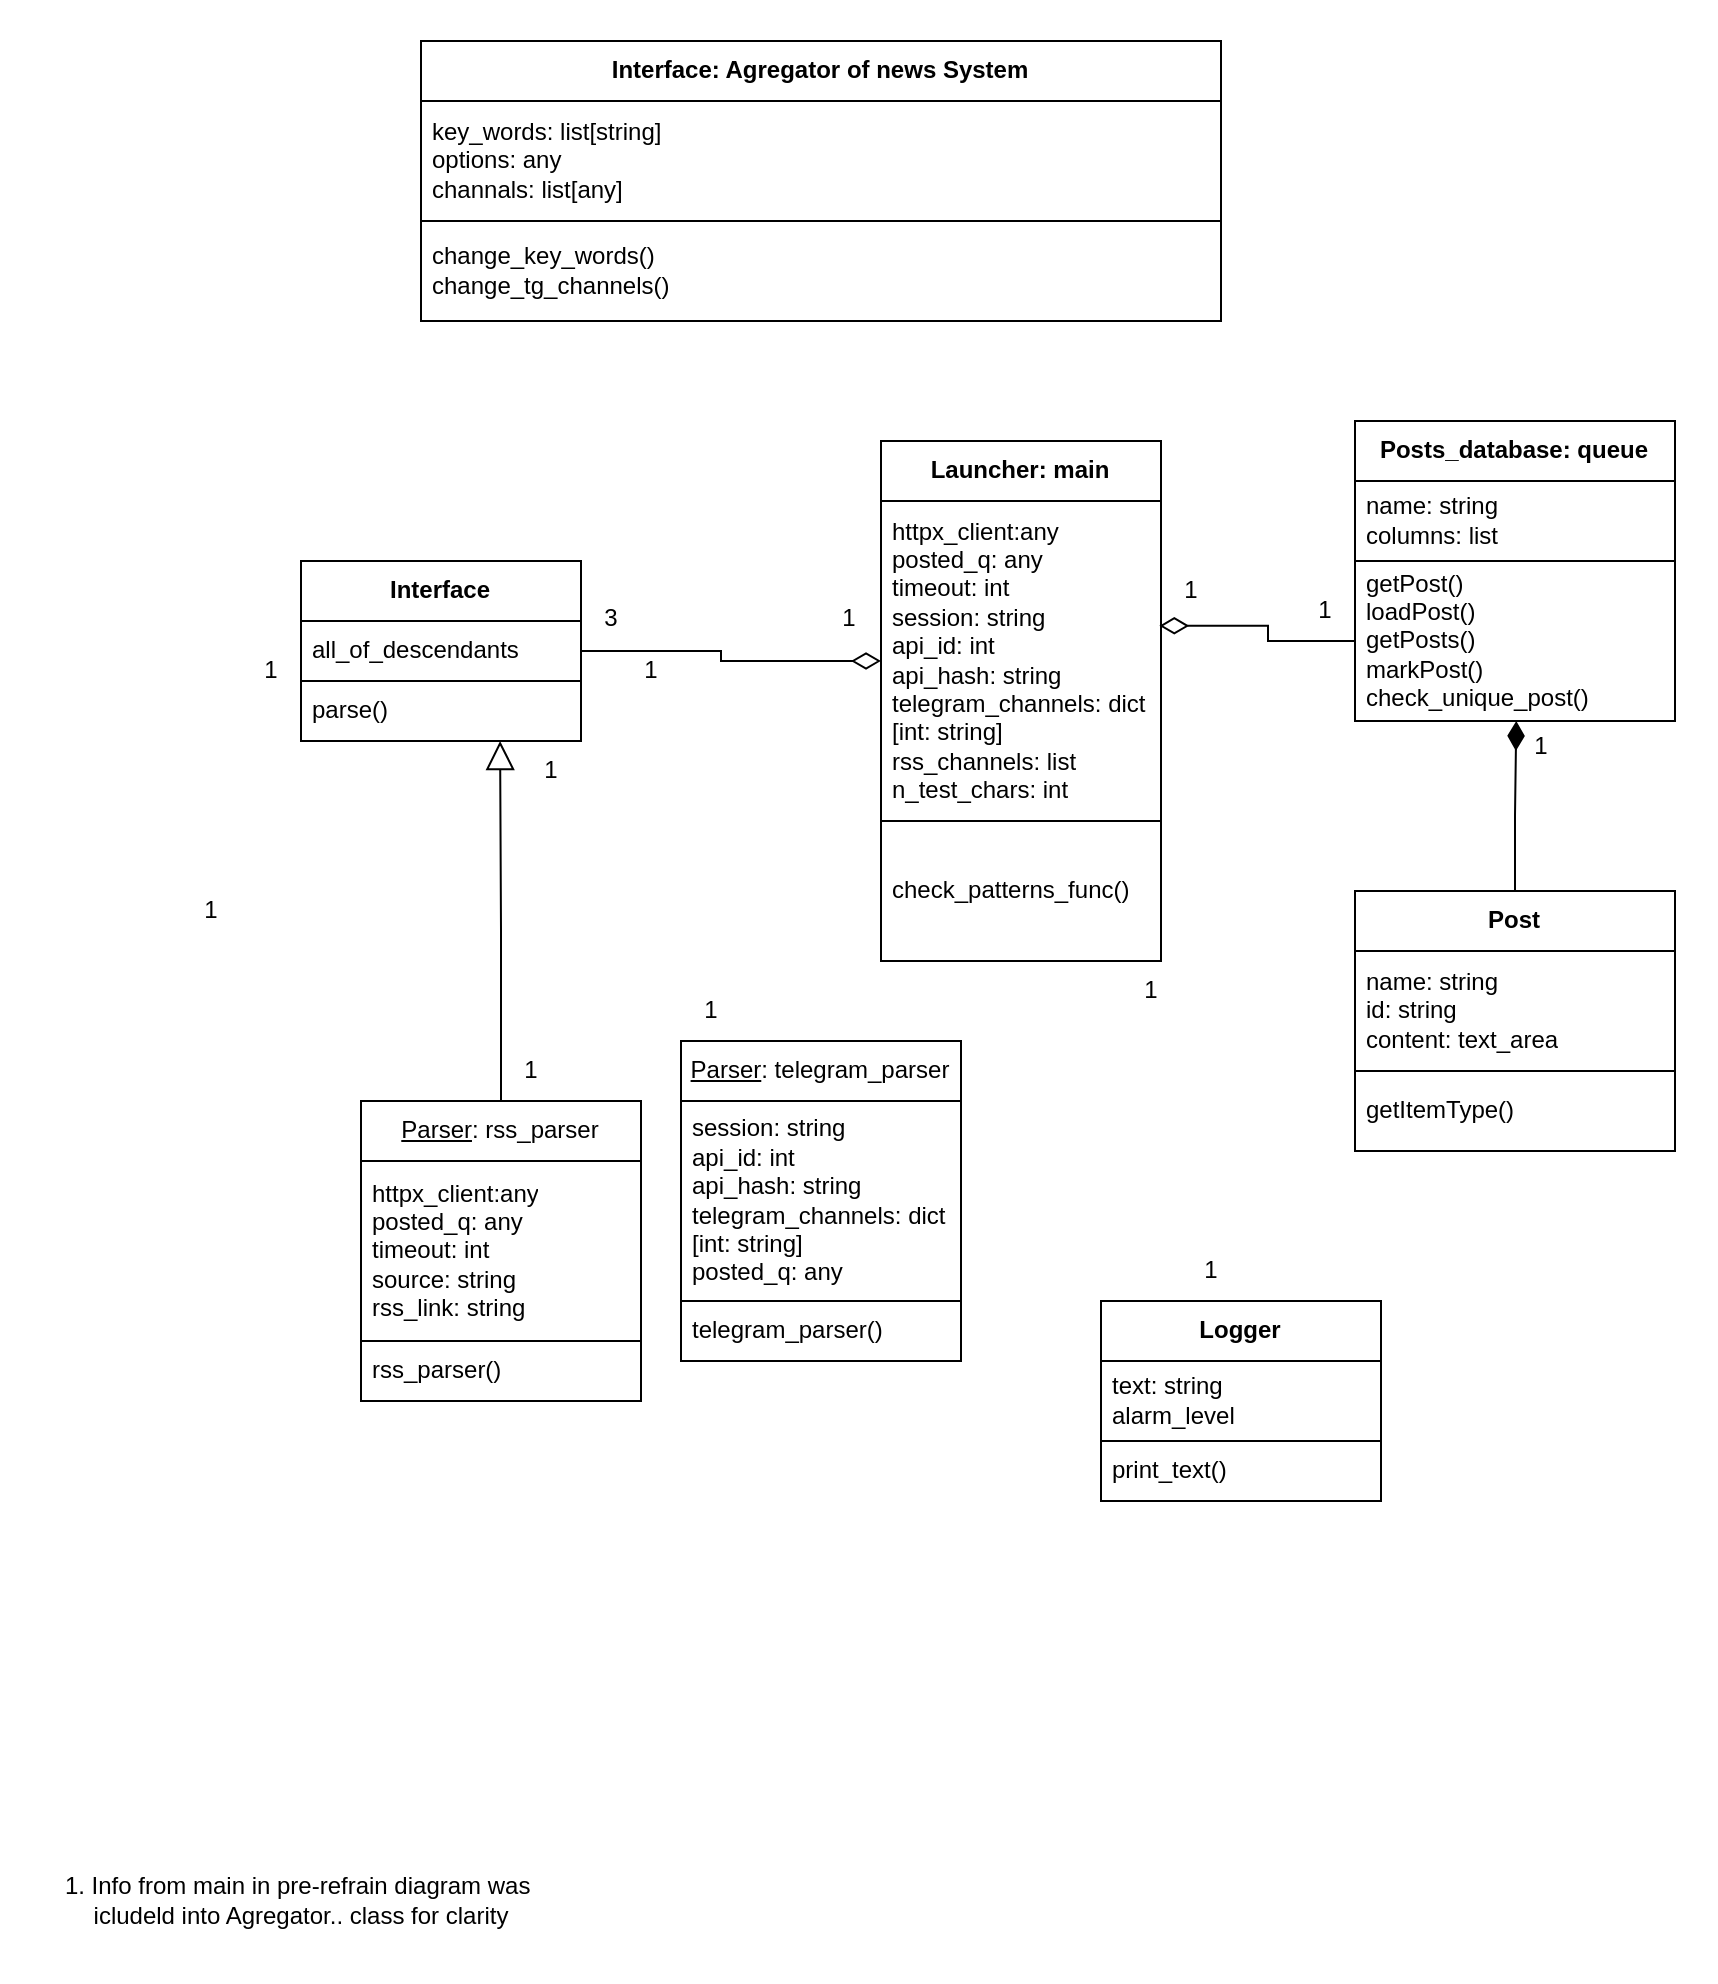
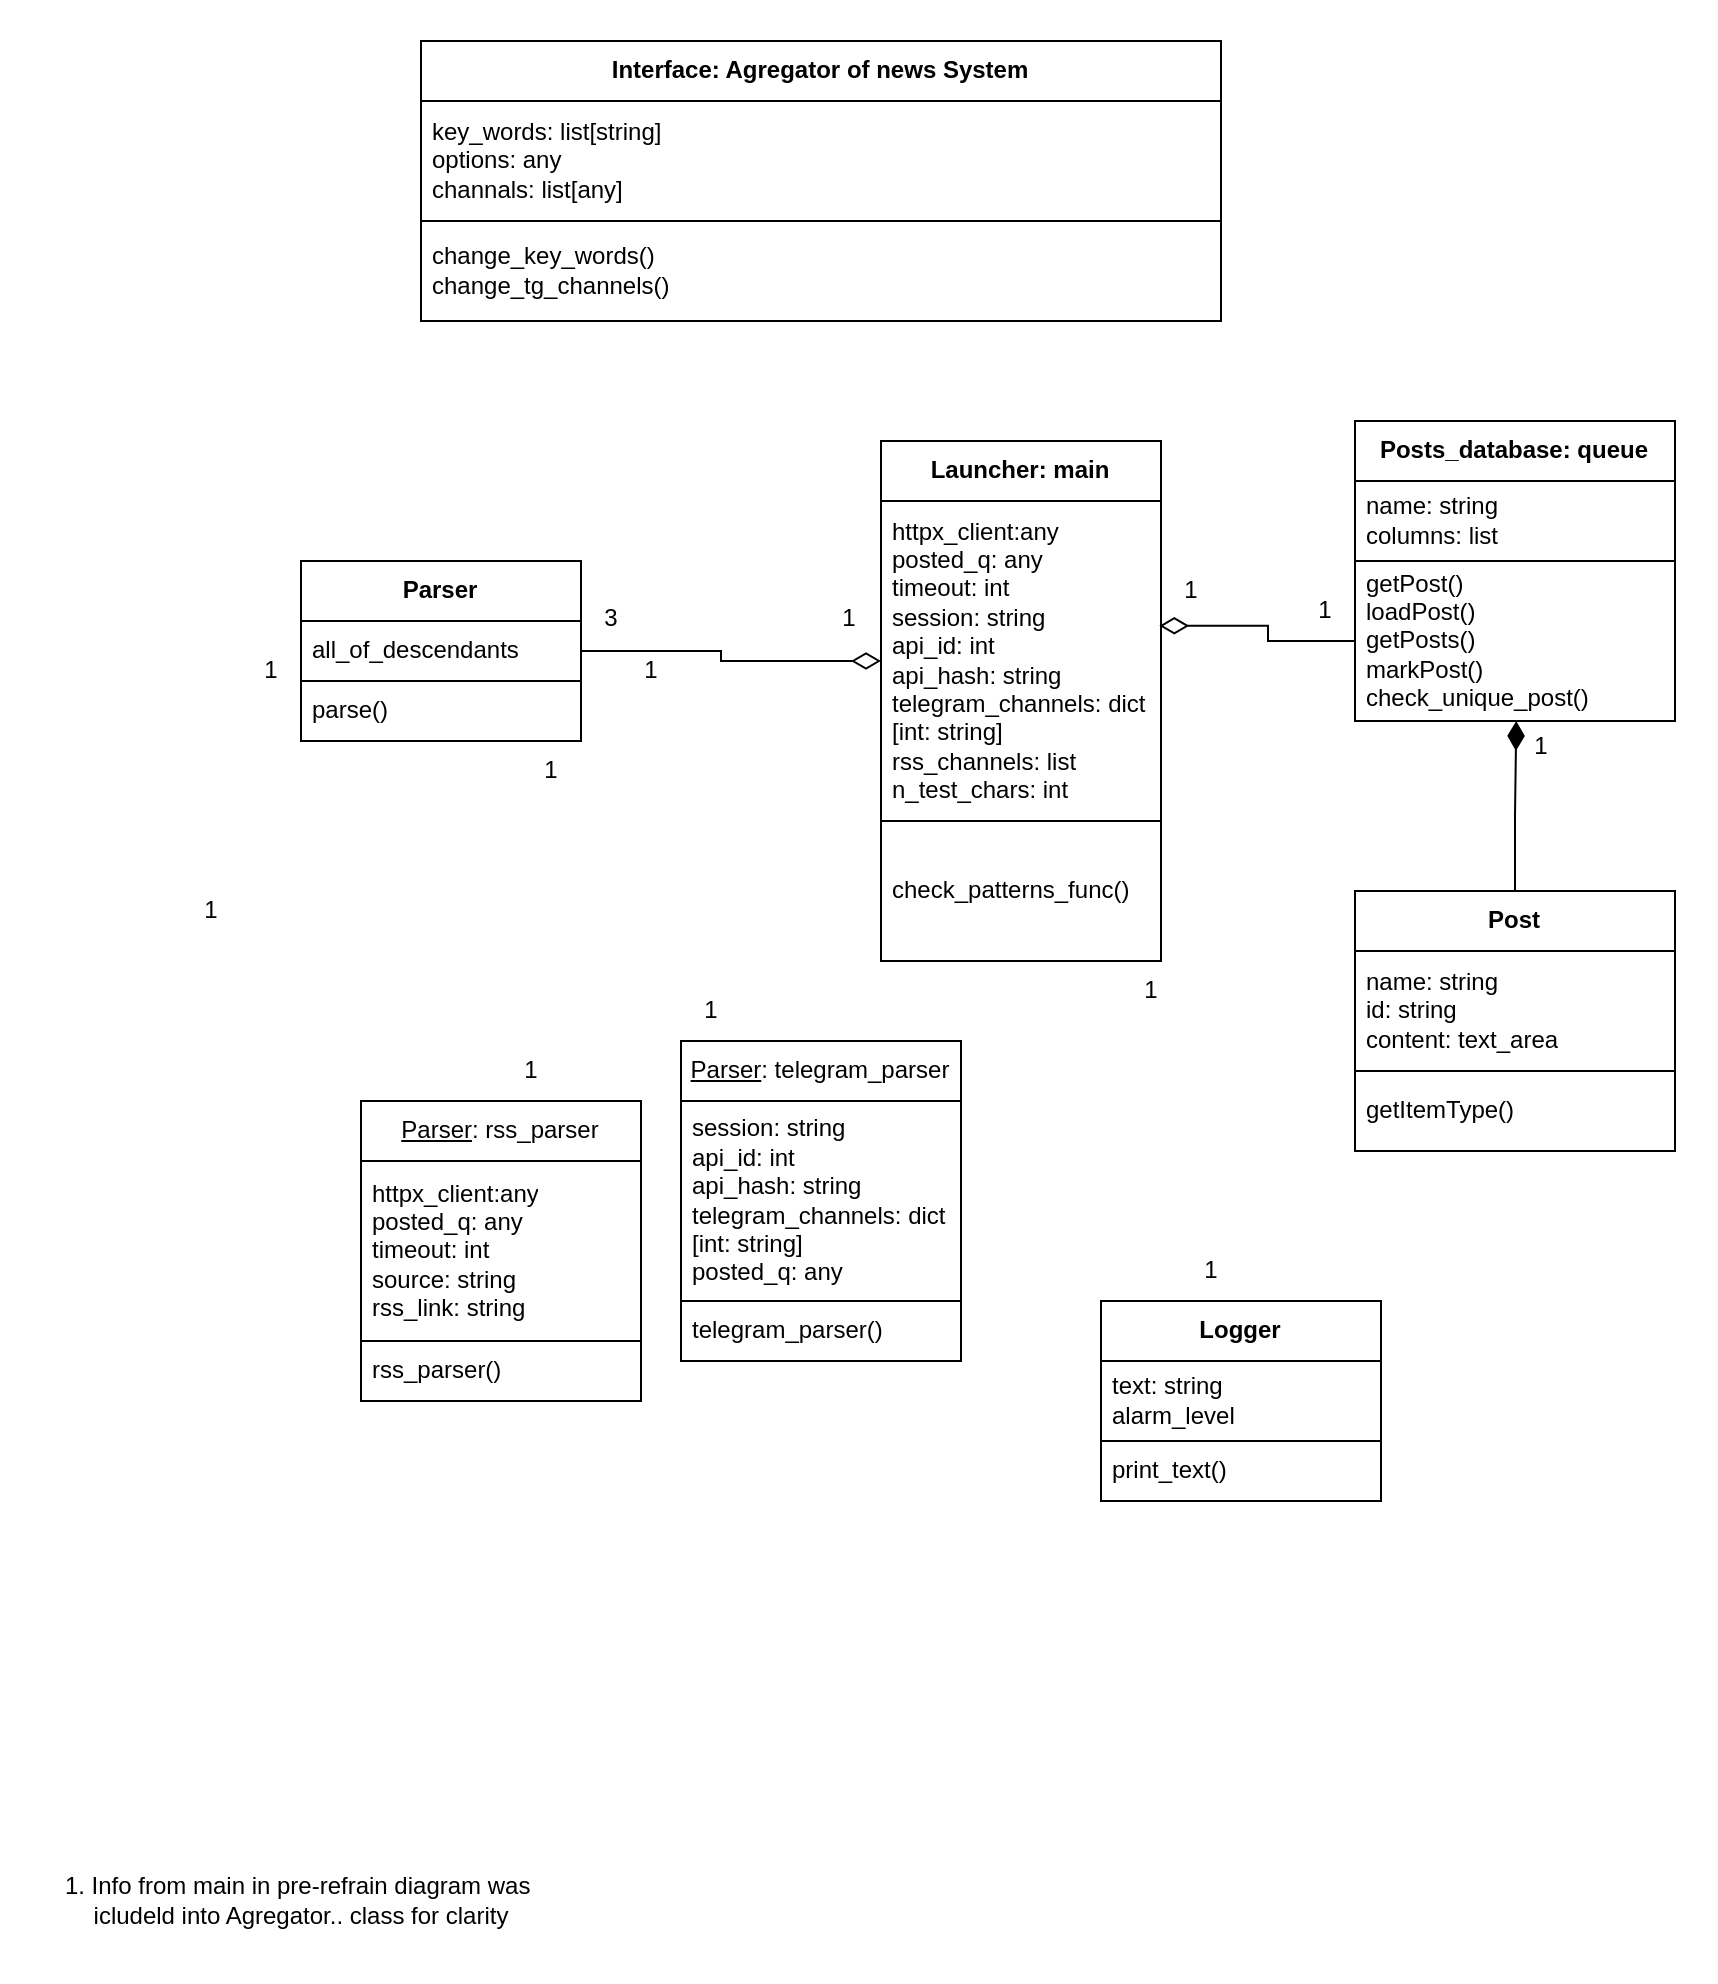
(441, 591) -> (441, 591)
(501, 936) -> none
